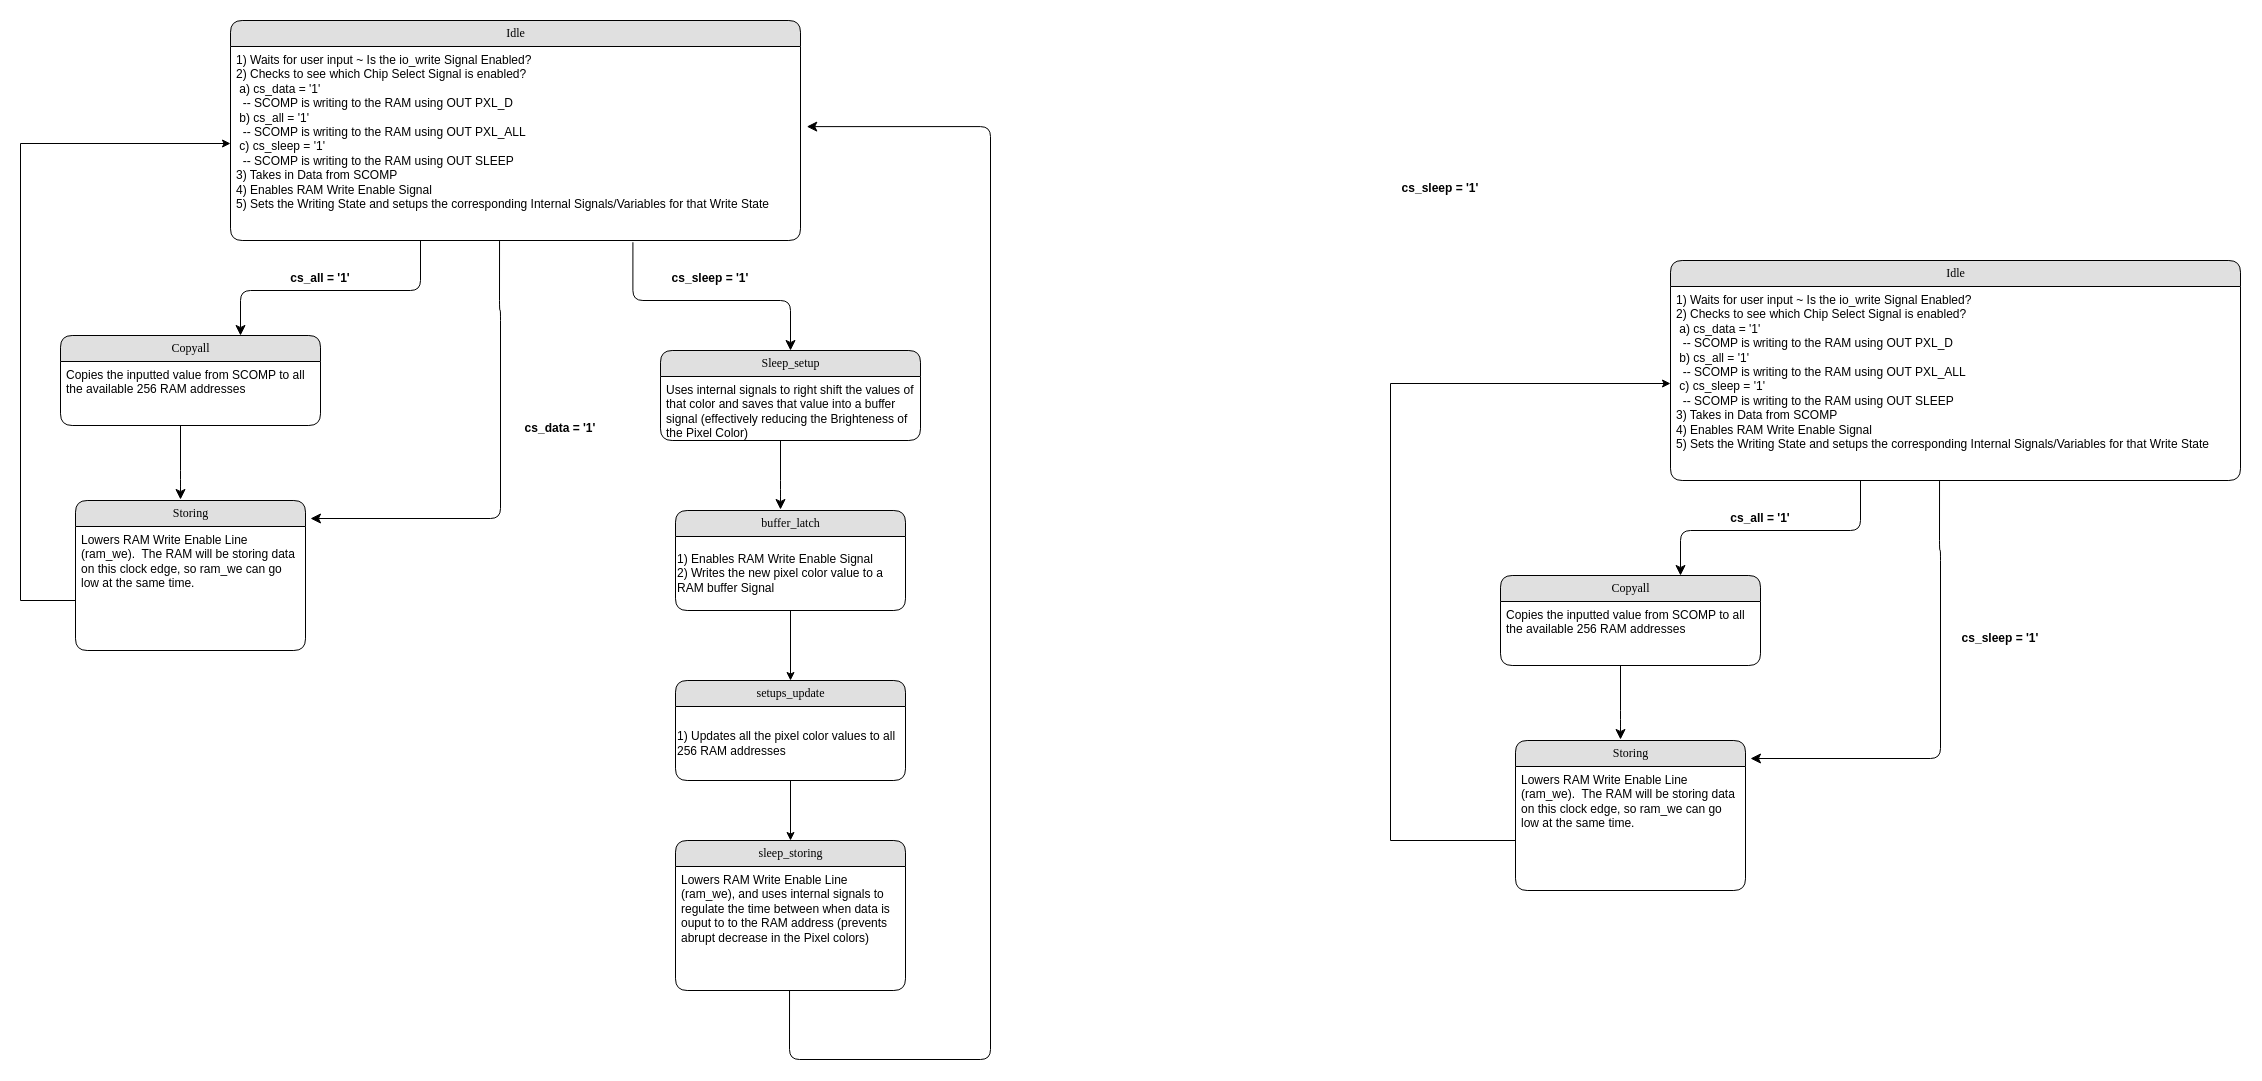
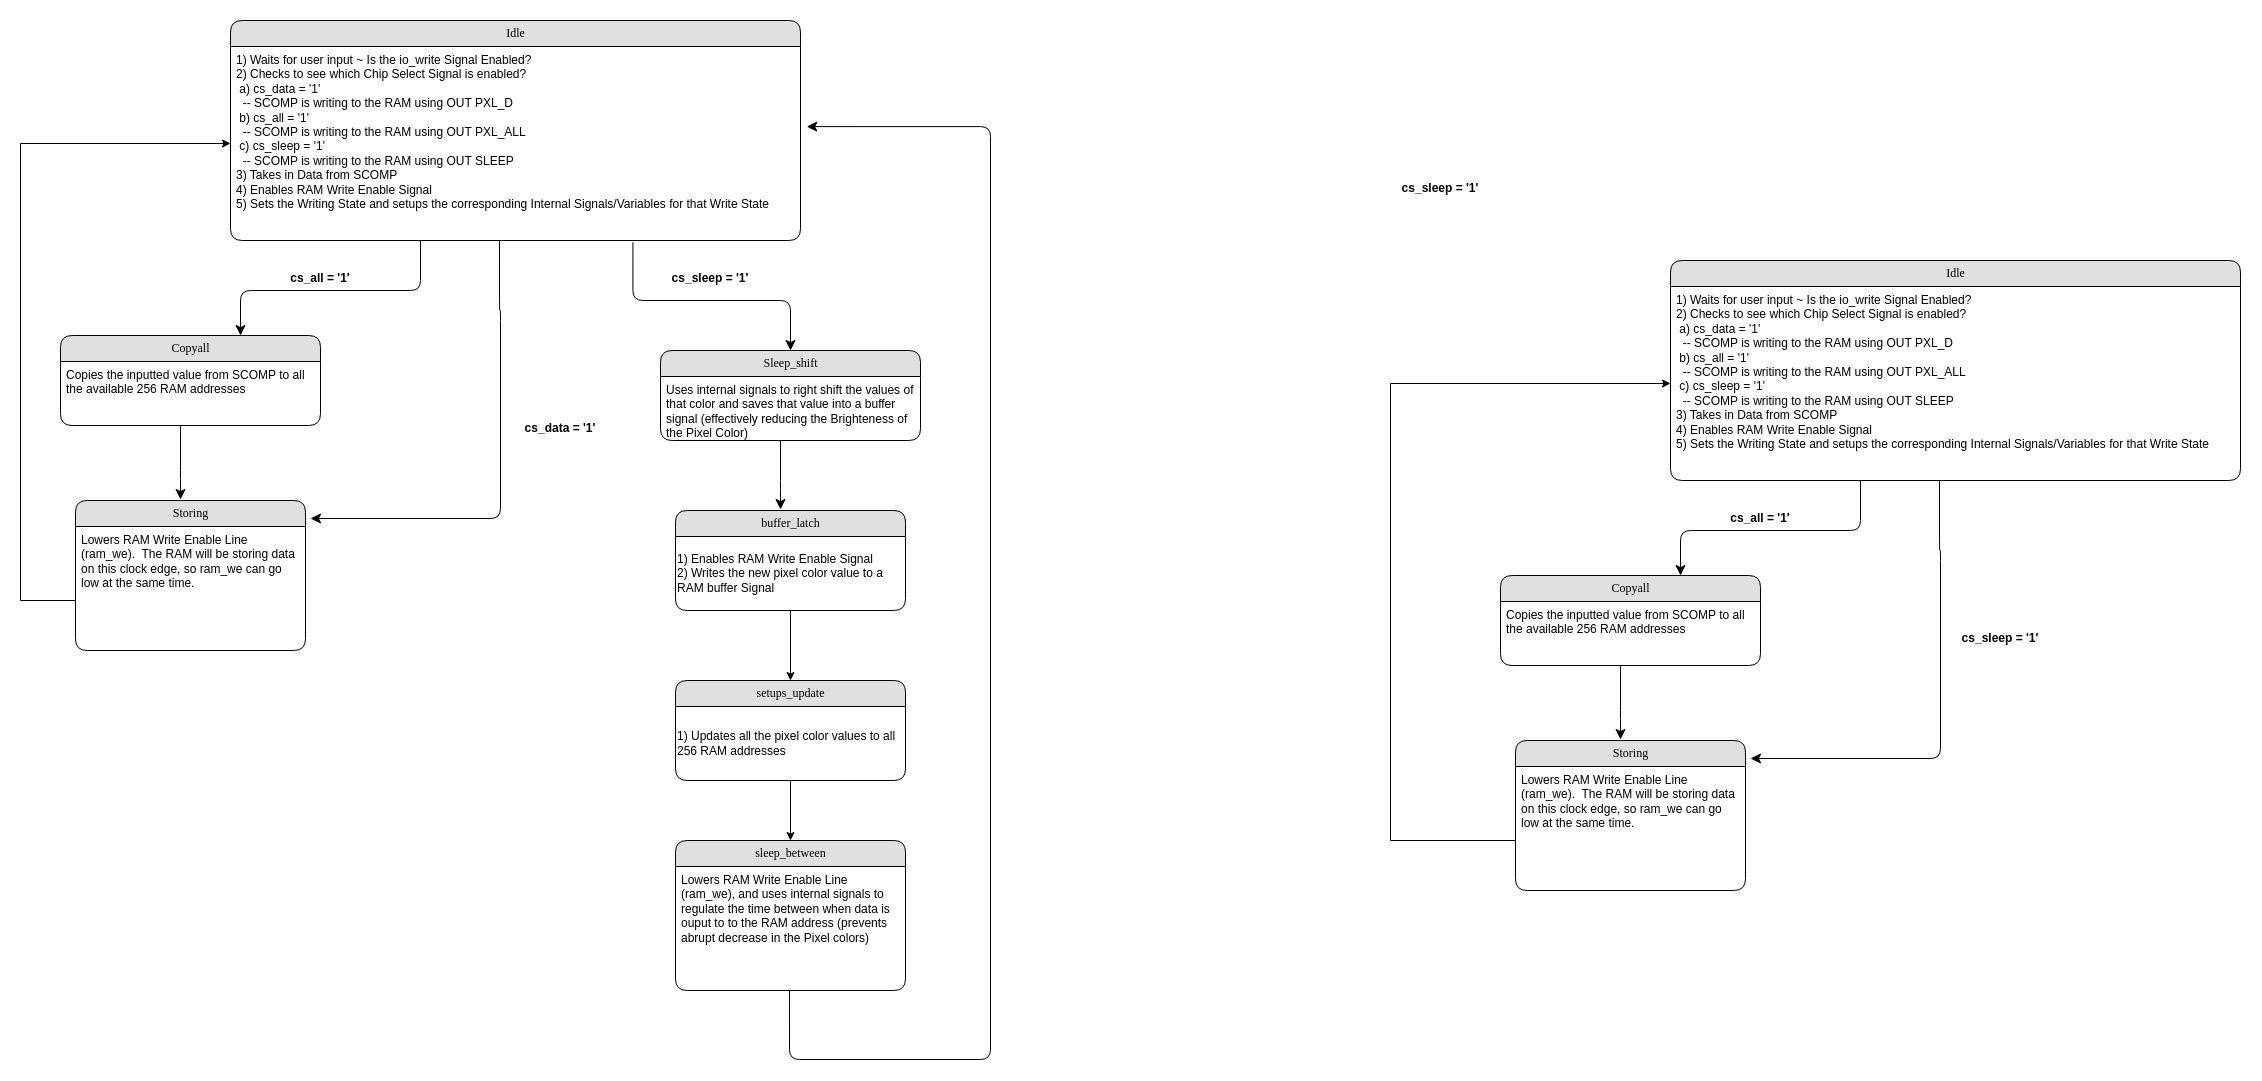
(791, 364) -> (791, 364)
(791, 854) -> (791, 854)
